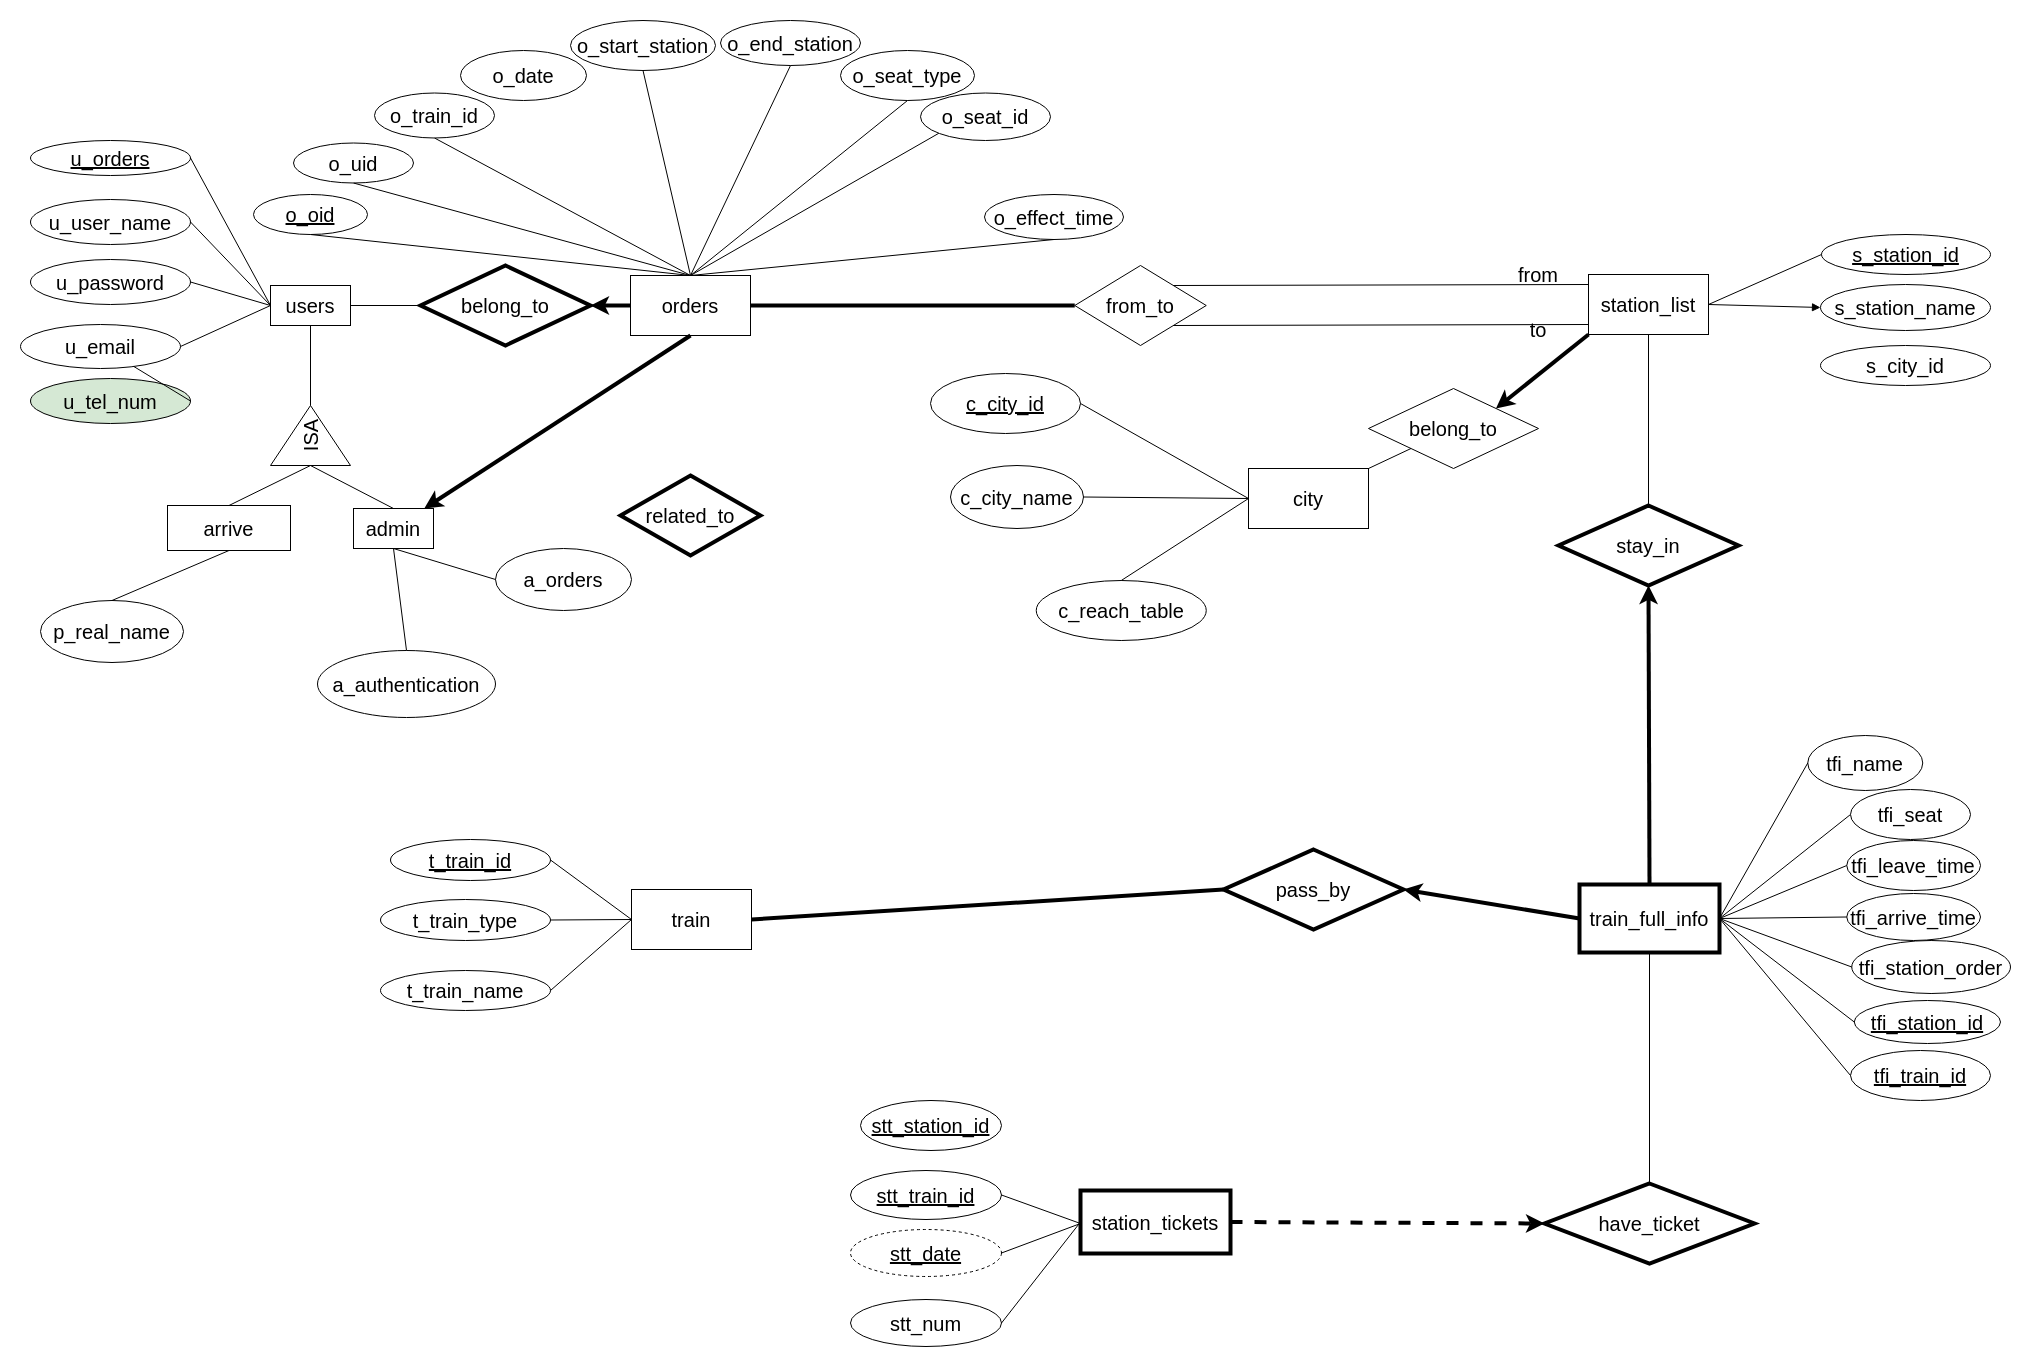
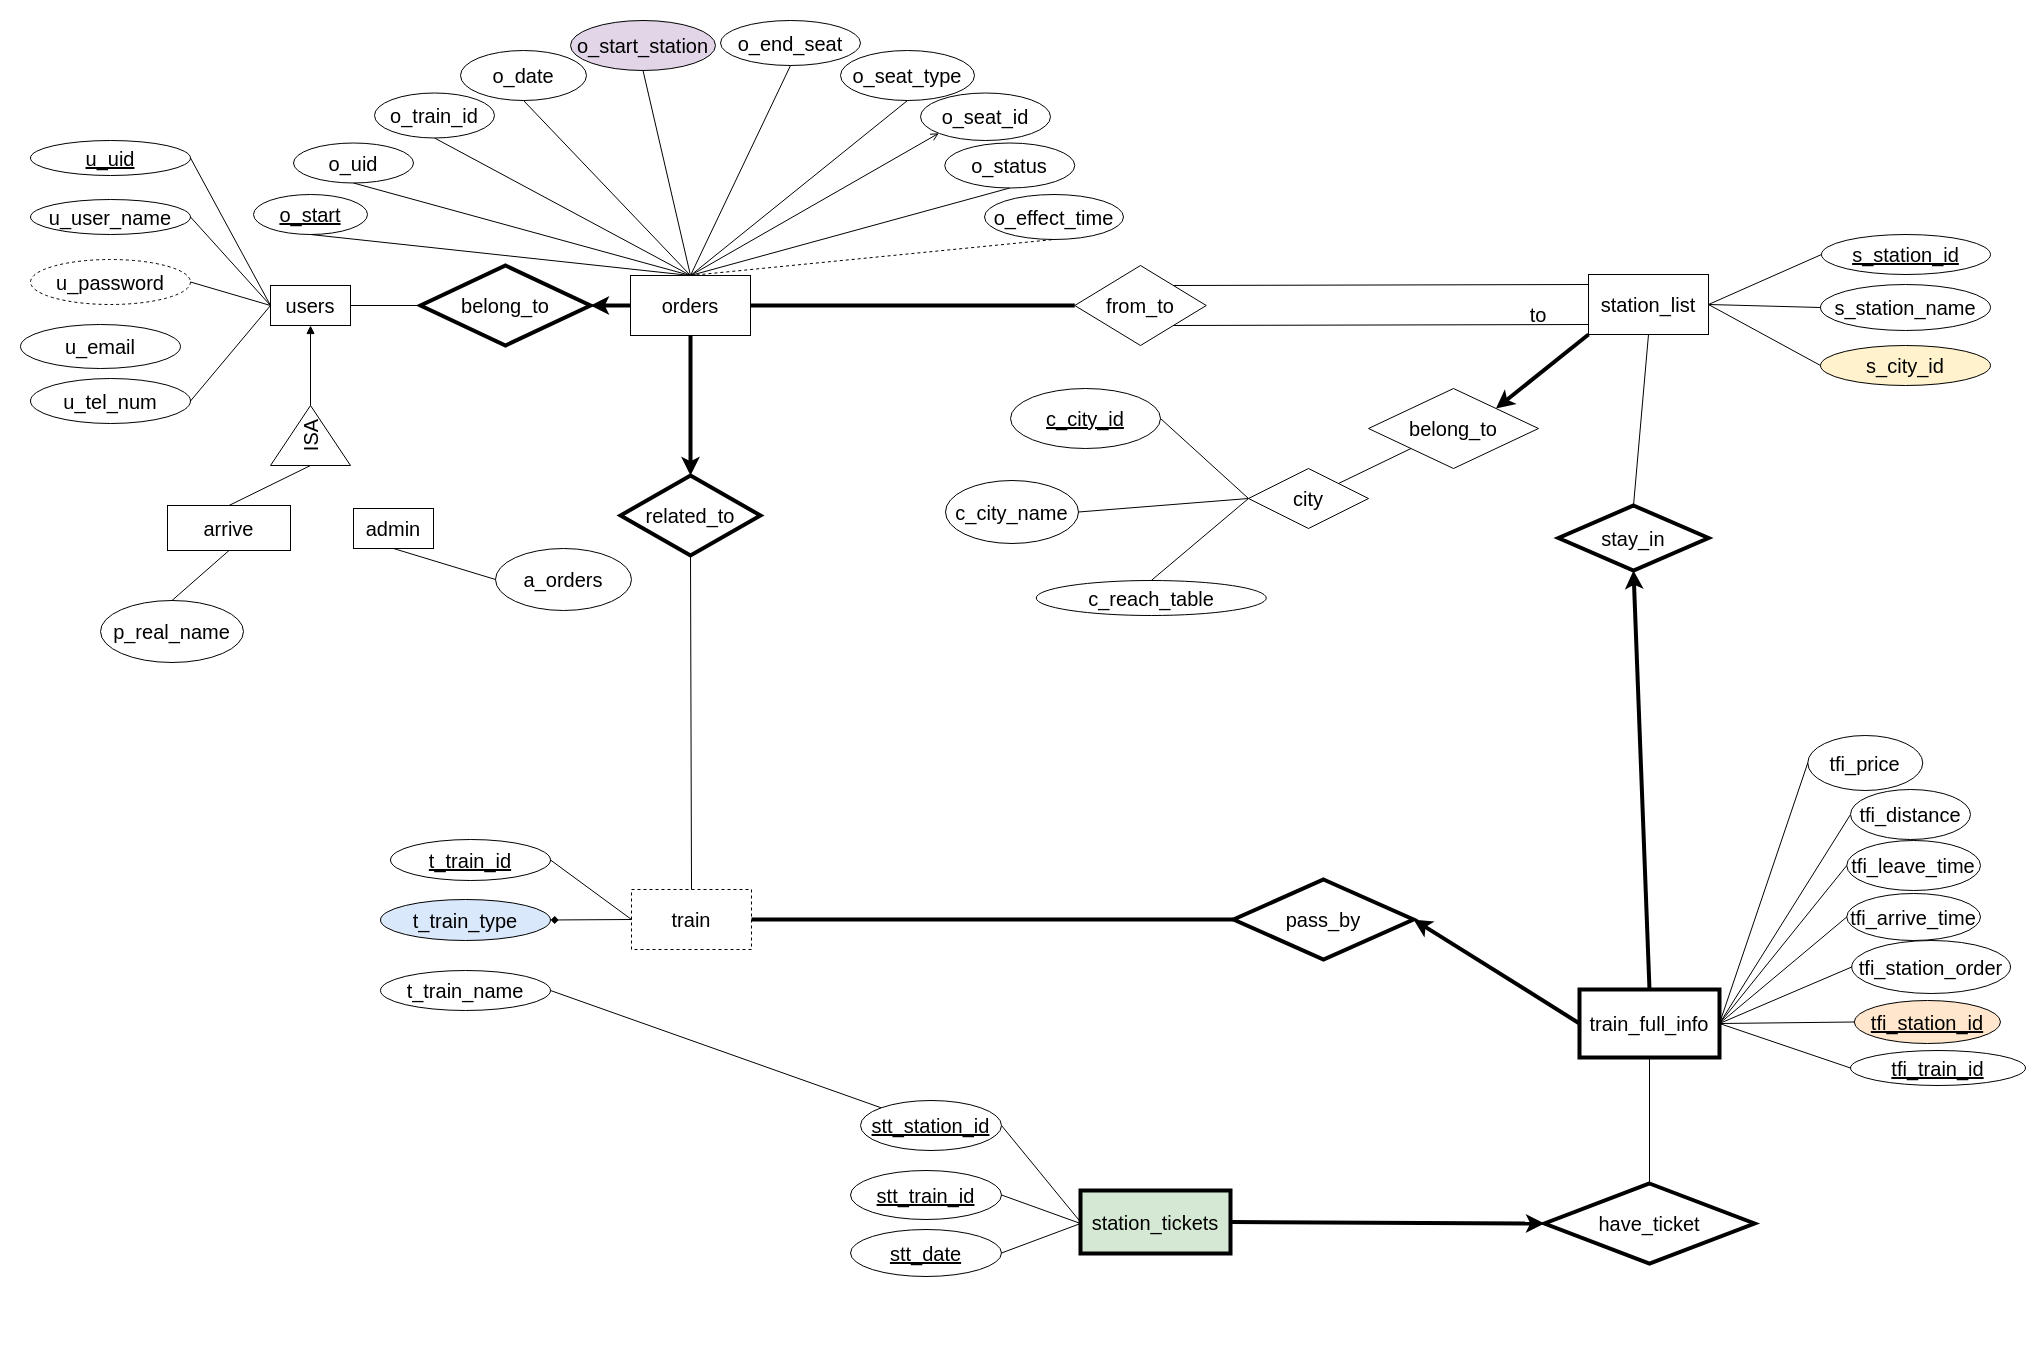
(791, 44) -> (791, 44)
(643, 46) -> (643, 46)
(934, 136) -> (934, 136)
(111, 159) -> (111, 159)
none -> (1010, 166)
none -> (605, 186)
(311, 215) -> (311, 215)
(111, 222) -> (111, 217)
none -> (854, 231)
(872, 258) -> (872, 258)
(1539, 275) -> none
(111, 282) -> (111, 282)
(1811, 307) -> (1814, 307)
(223, 327) -> none
(1539, 330) -> (1539, 315)
(311, 331) -> (311, 335)
none -> (1766, 336)
(1906, 366) -> (1906, 366)
(162, 384) -> (230, 354)
(111, 401) -> (111, 401)
(1006, 404) -> (1086, 419)
(563, 418) -> (691, 400)
(352, 487) -> none
(1017, 497) -> (1012, 512)
(1309, 499) -> (1309, 499)
(1649, 546) -> (1634, 538)
(400, 601) -> none
(1121, 611) -> (1151, 598)
(112, 632) -> (172, 632)
(407, 684) -> none
none -> (691, 723)
(1865, 764) -> (1865, 764)
(1911, 815) -> (1911, 815)
(1314, 890) -> (1324, 920)
(1650, 919) -> (1650, 1024)
(466, 920) -> (466, 920)
(555, 920) -> (559, 920)
(692, 920) -> (692, 920)
(591, 955) -> (716, 1049)
(1927, 1022) -> (1927, 1022)
(1921, 1076) -> (1938, 1068)
none -> (1040, 1173)
(1156, 1222) -> (1156, 1222)
(1517, 1223) -> (1517, 1223)
(926, 1253) -> (926, 1253)
(1040, 1274) -> none
(926, 1323) -> none
